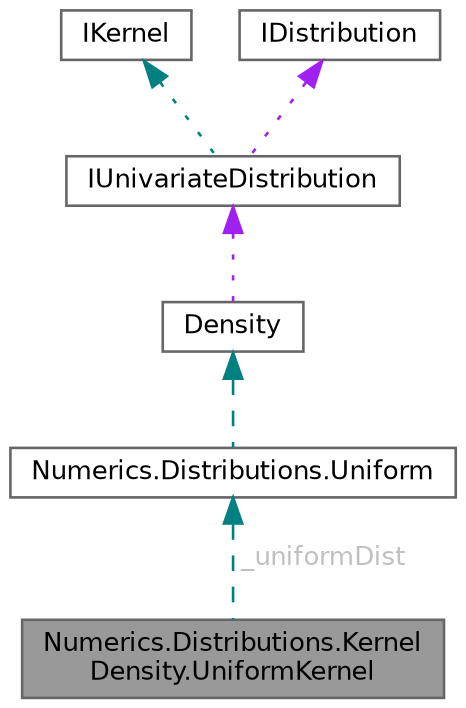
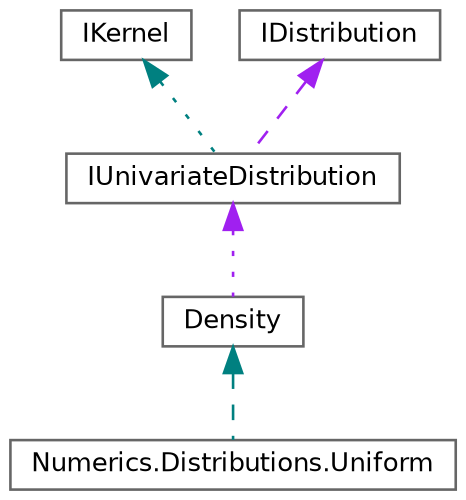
(278, 119) -> (278, 117)
(233, 659) -> none
